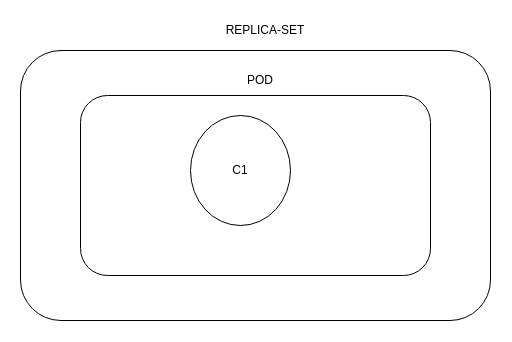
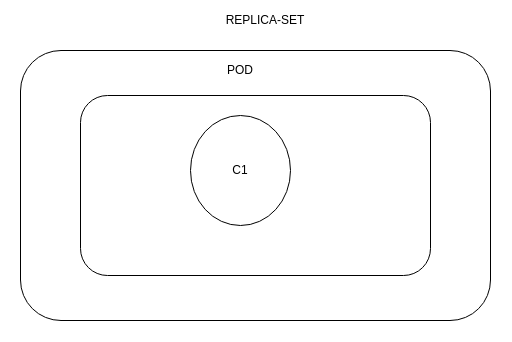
(266, 31) -> (266, 21)
(261, 81) -> (241, 71)
